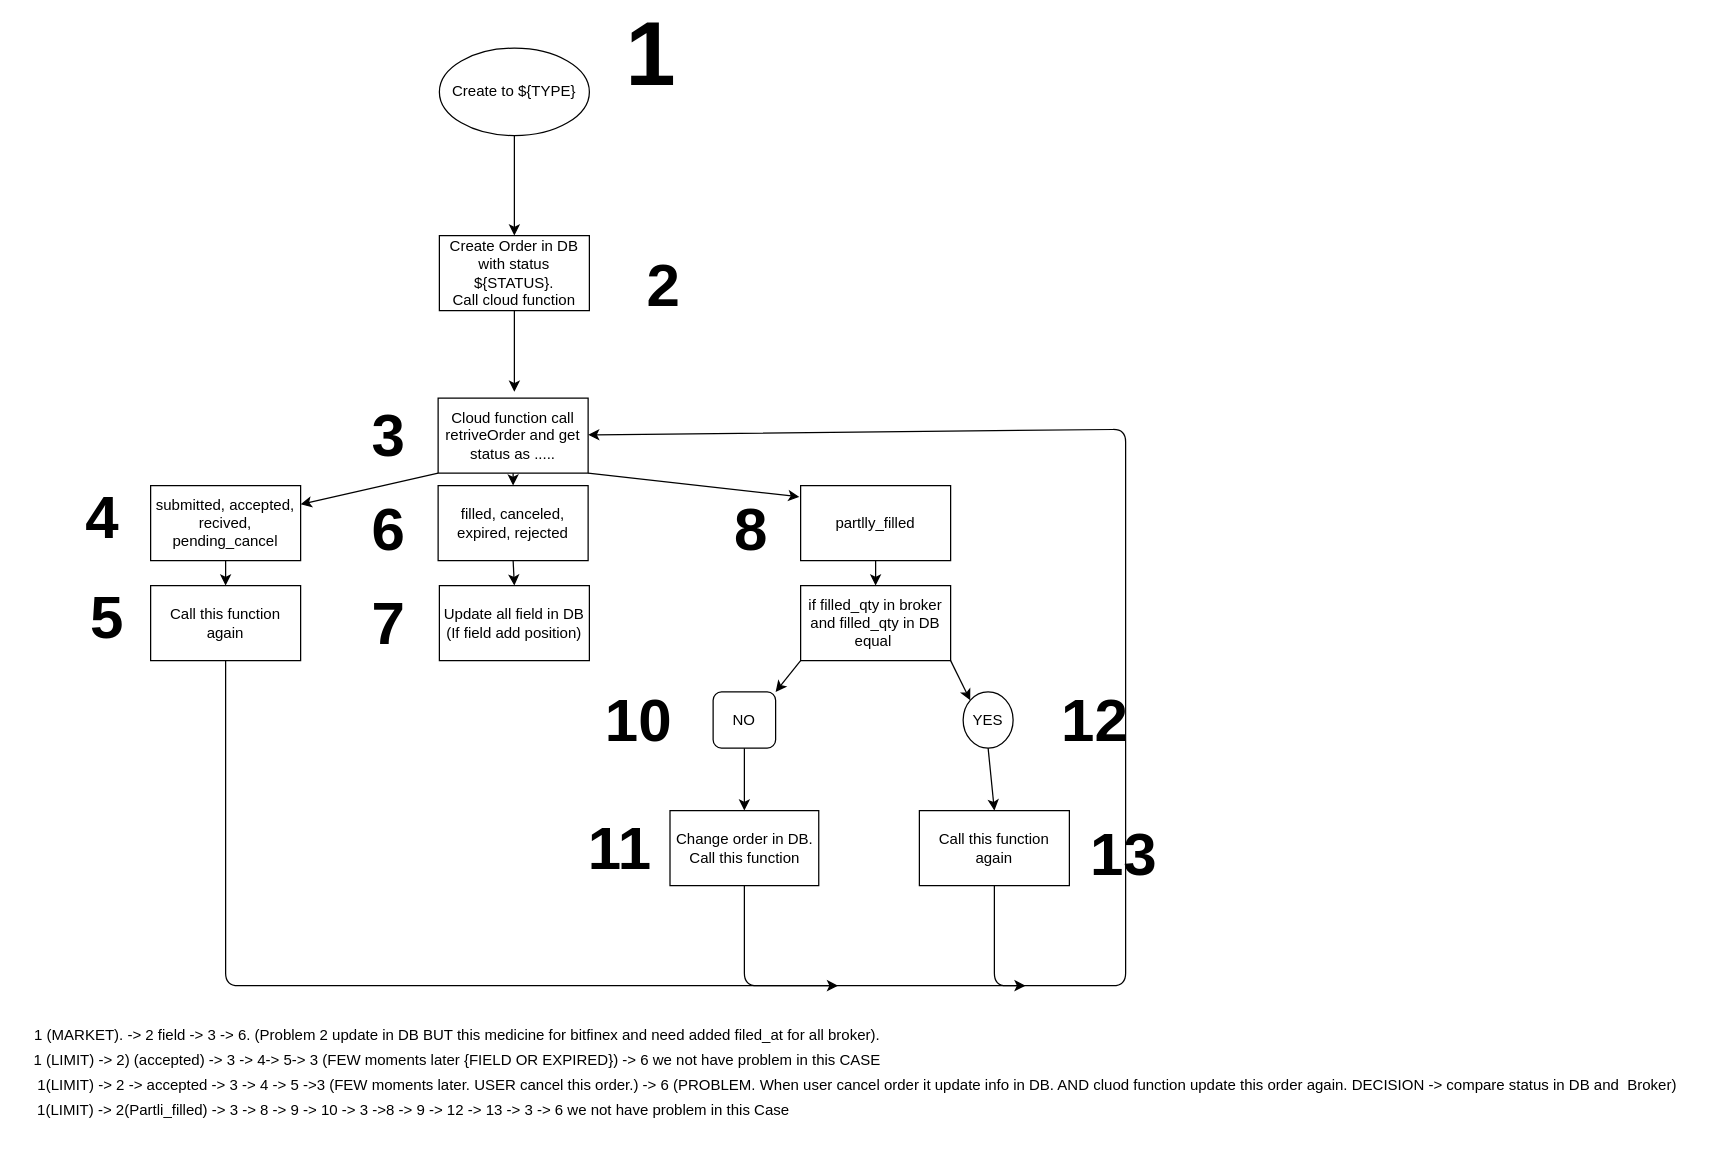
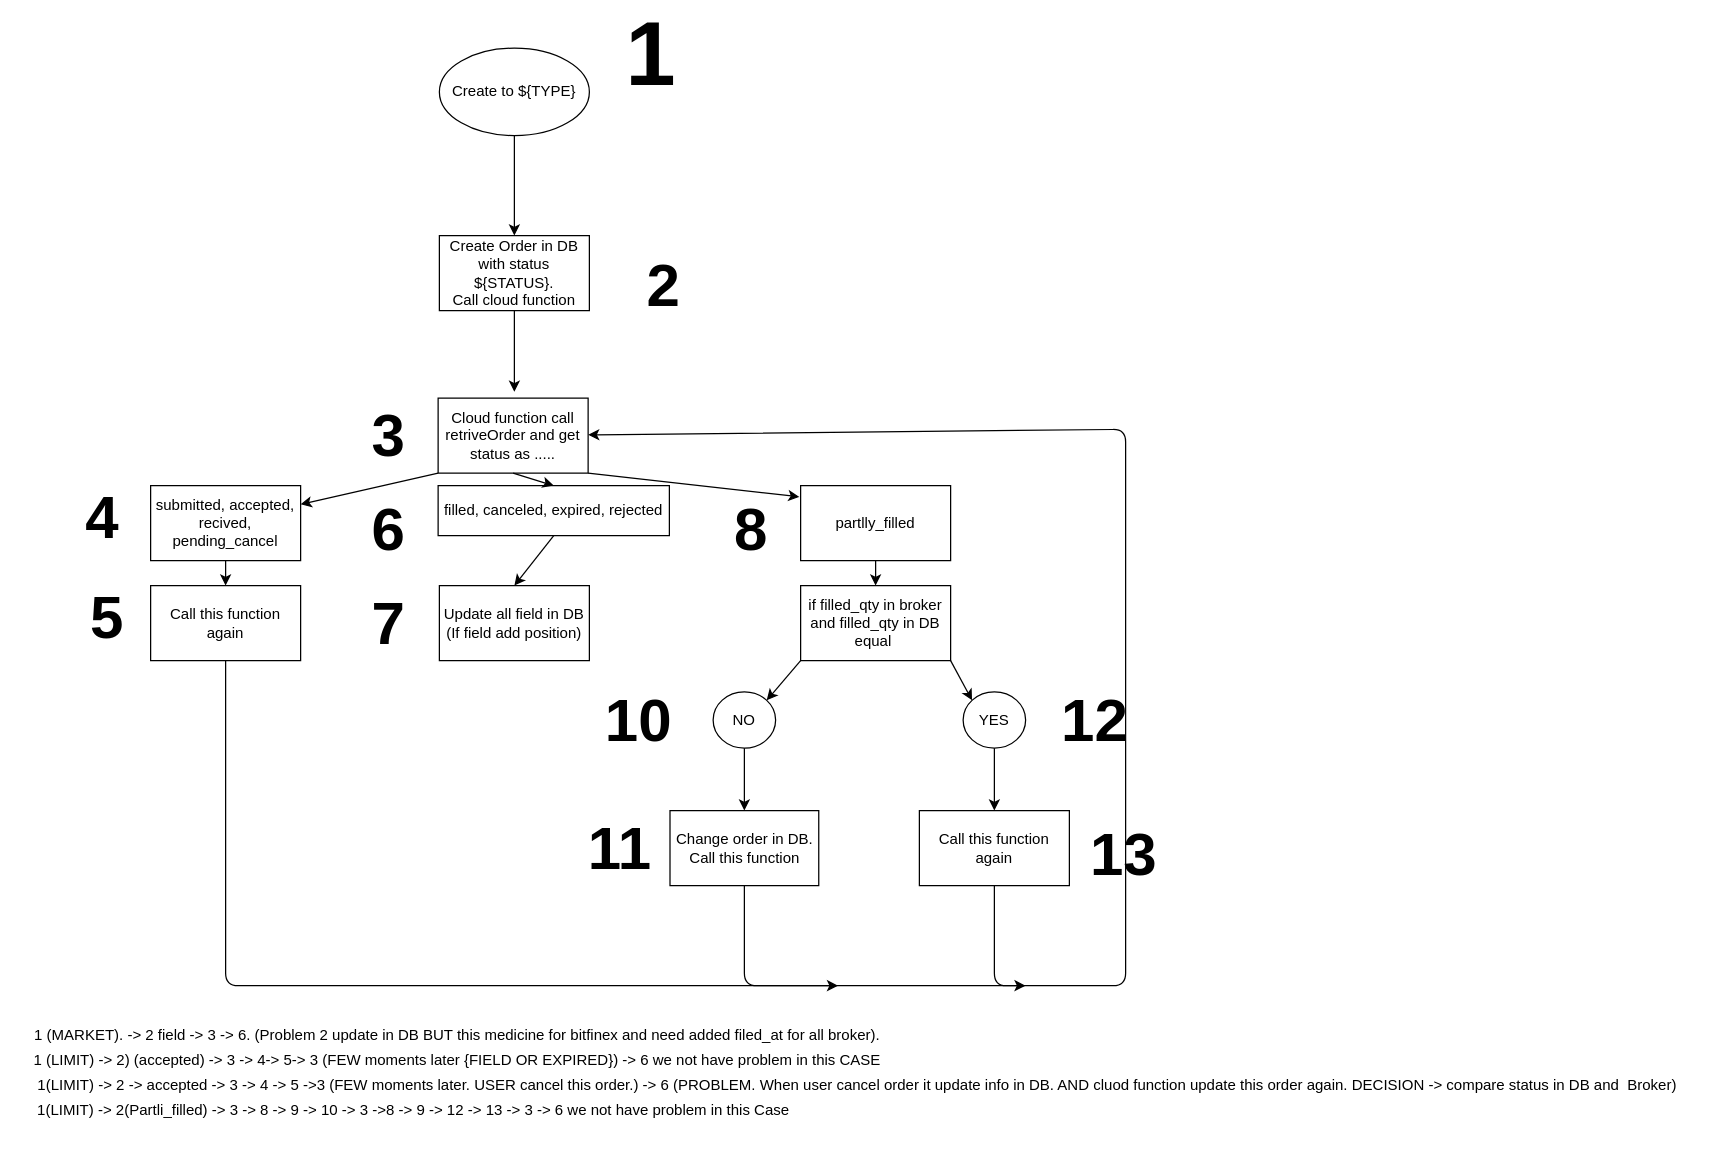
(513, 523) -> (554, 511)
(744, 720) -> (744, 720)
(988, 720) -> (994, 720)
